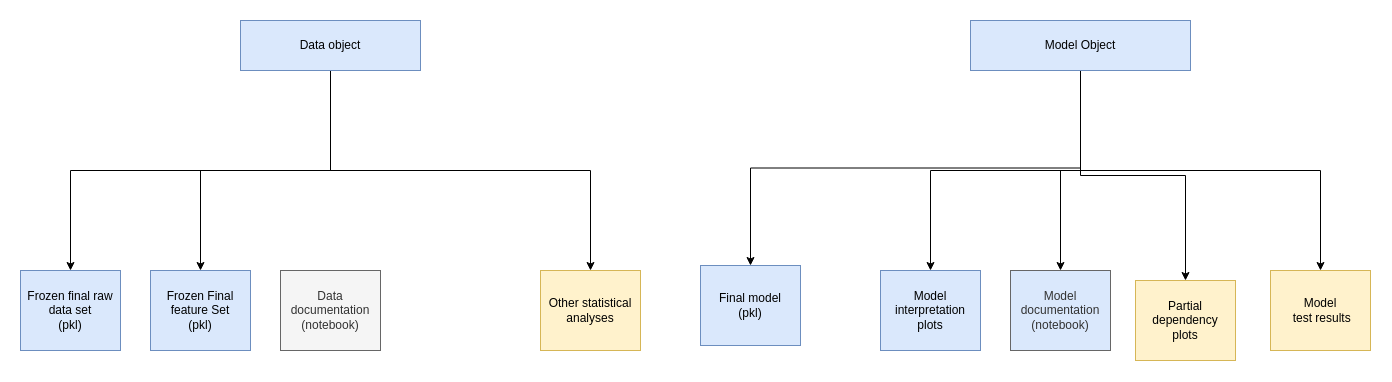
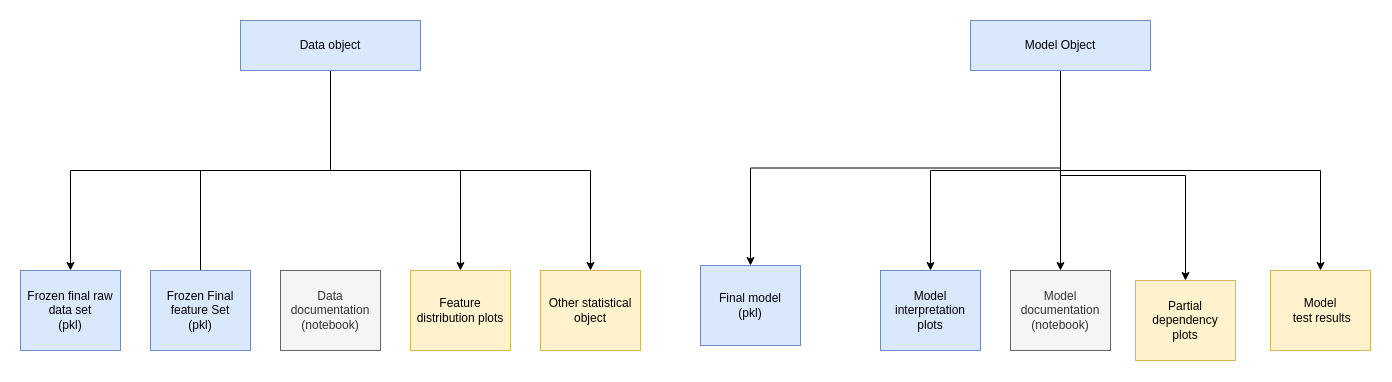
(1081, 46) -> (1061, 46)
none -> (461, 218)
(201, 262) -> (201, 265)
none -> (461, 311)
(591, 311) -> (591, 311)
(1061, 311) -> (1061, 311)
